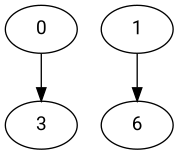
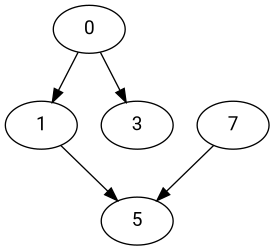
none -> (68, 71)
(137, 125) -> (137, 221)
none -> (233, 125)
